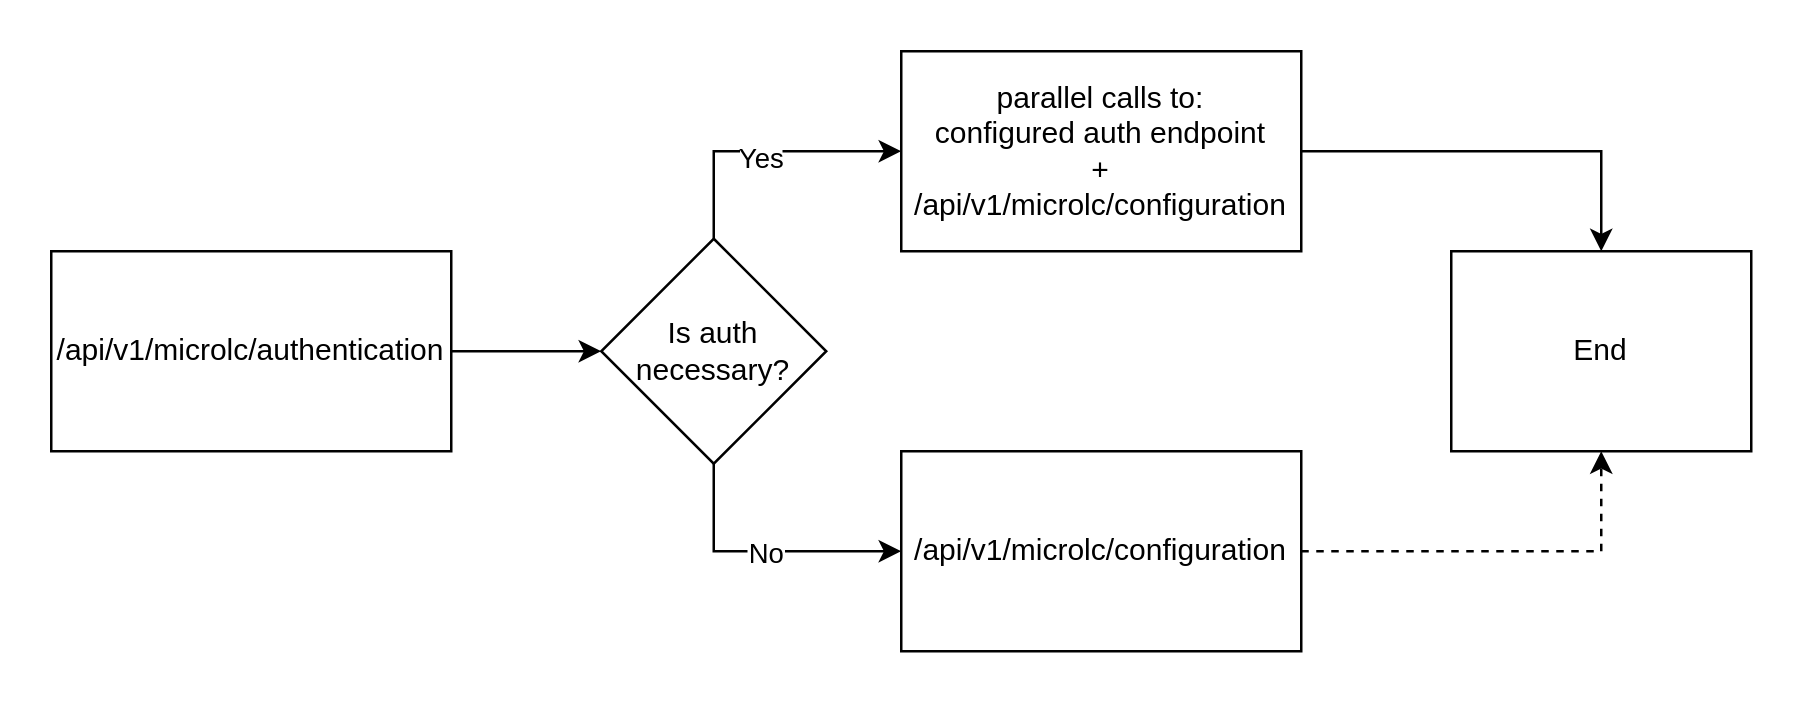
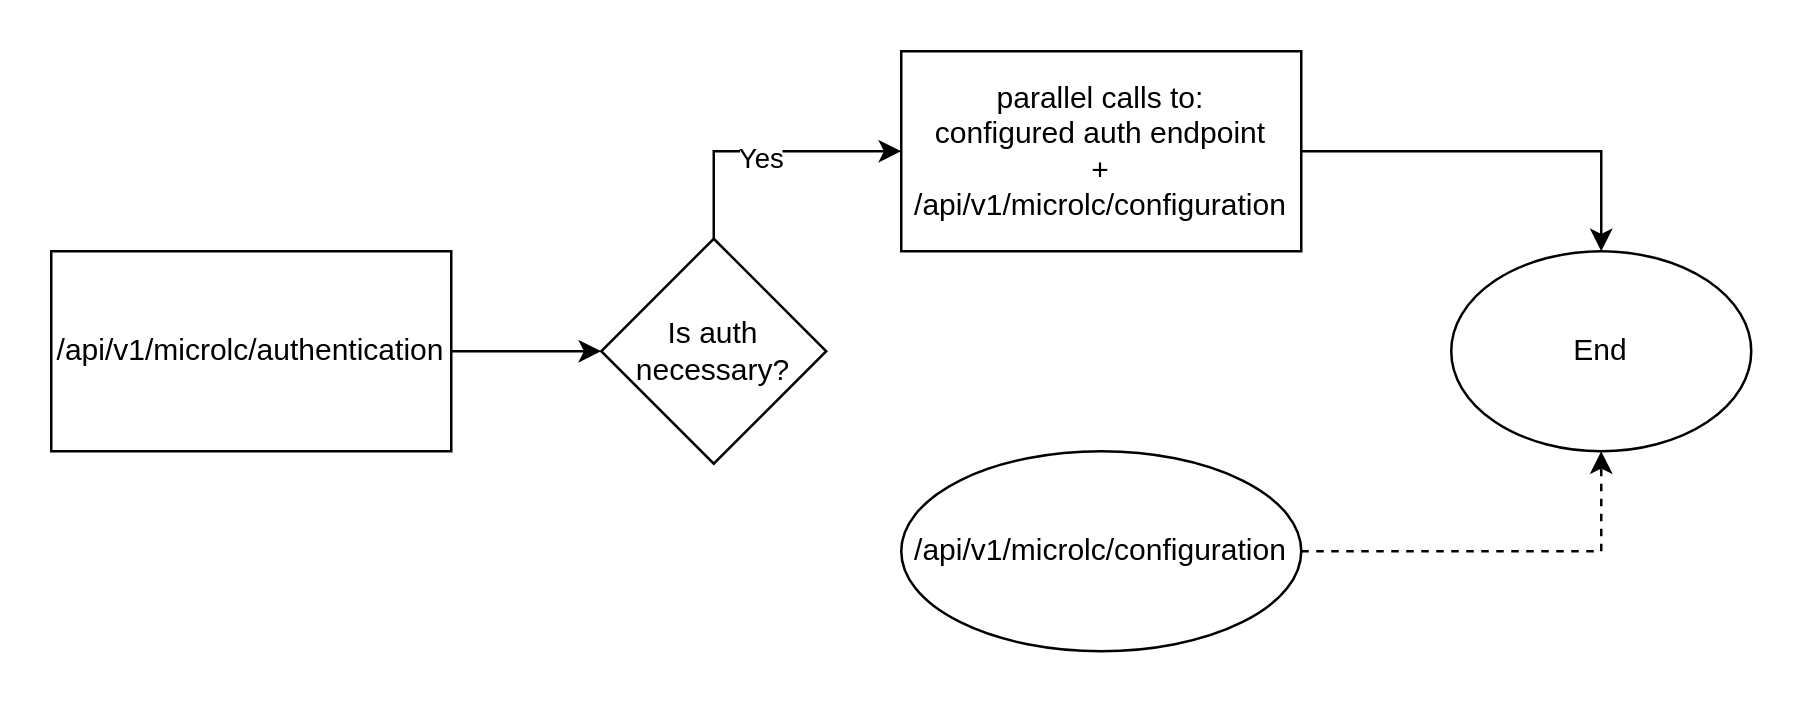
(1601, 351) -> (1601, 351)
(756, 551) -> none
(1101, 551) -> (1101, 551)
